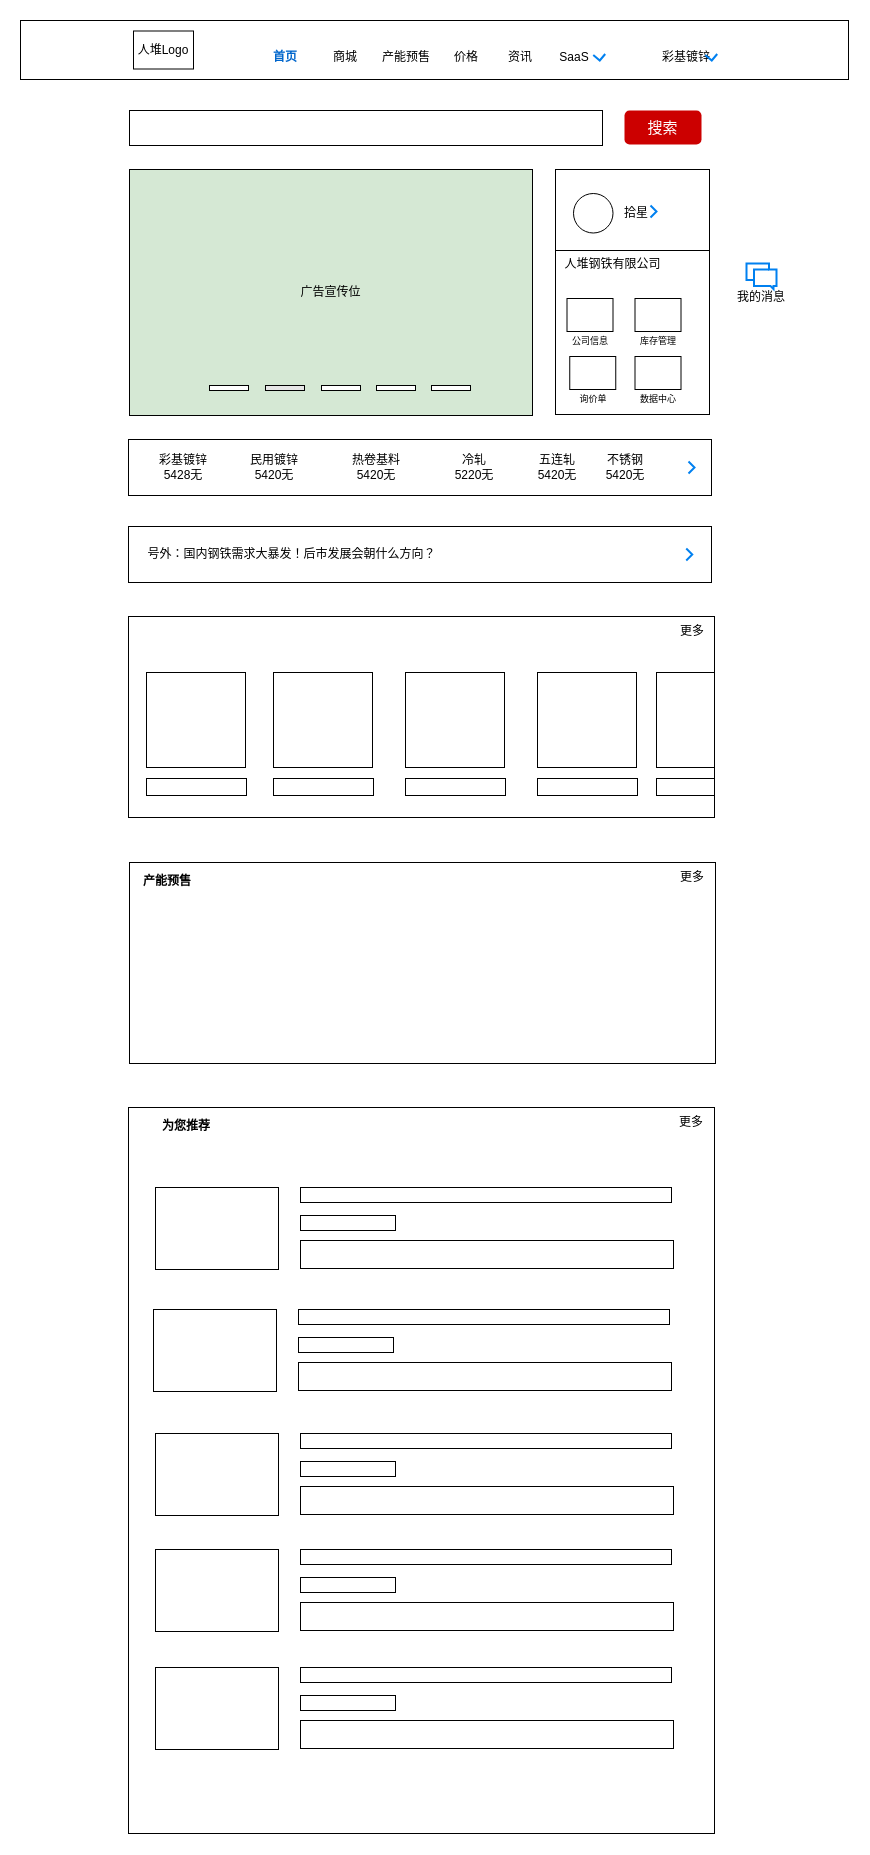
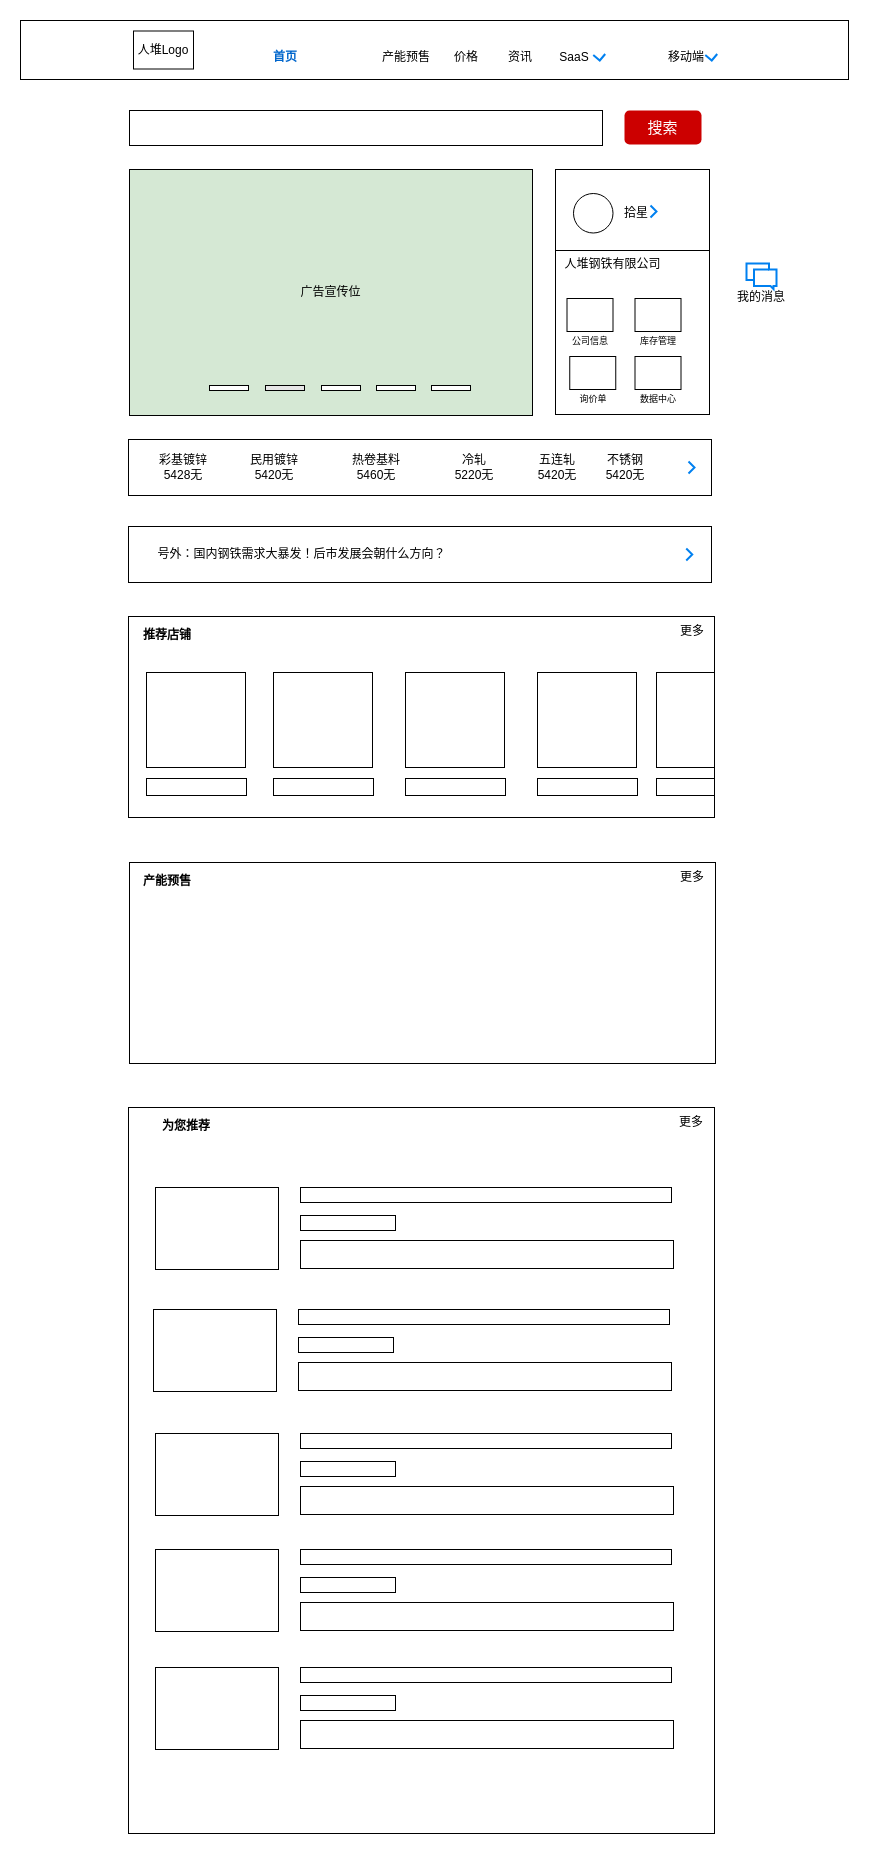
(346, 58) -> none
(687, 58) -> (687, 58)
(377, 468) -> (377, 468)
(292, 555) -> (302, 555)
none -> (168, 636)
